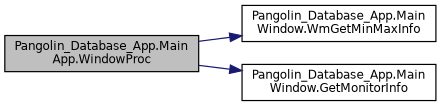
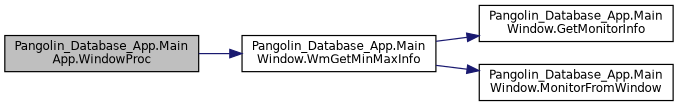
(214, 67) -> (452, 39)
none -> (576, 82)
